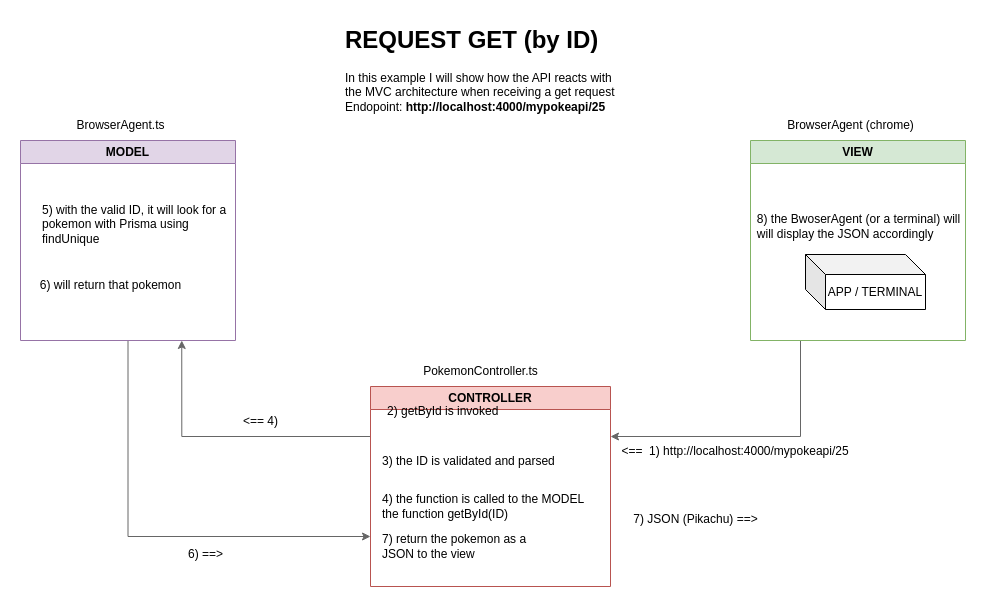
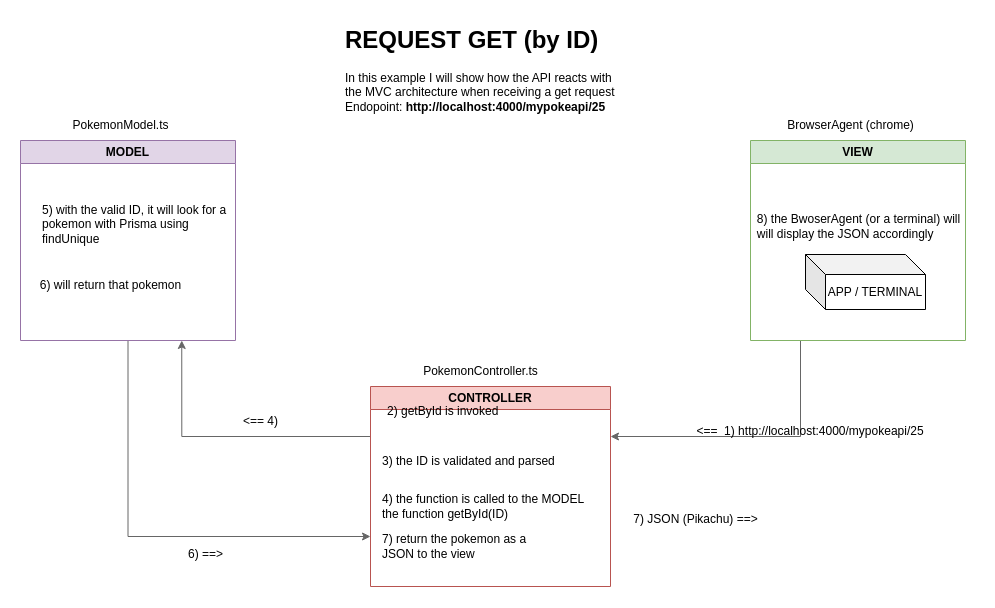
(121, 126) -> (121, 126)
(736, 452) -> (811, 432)
